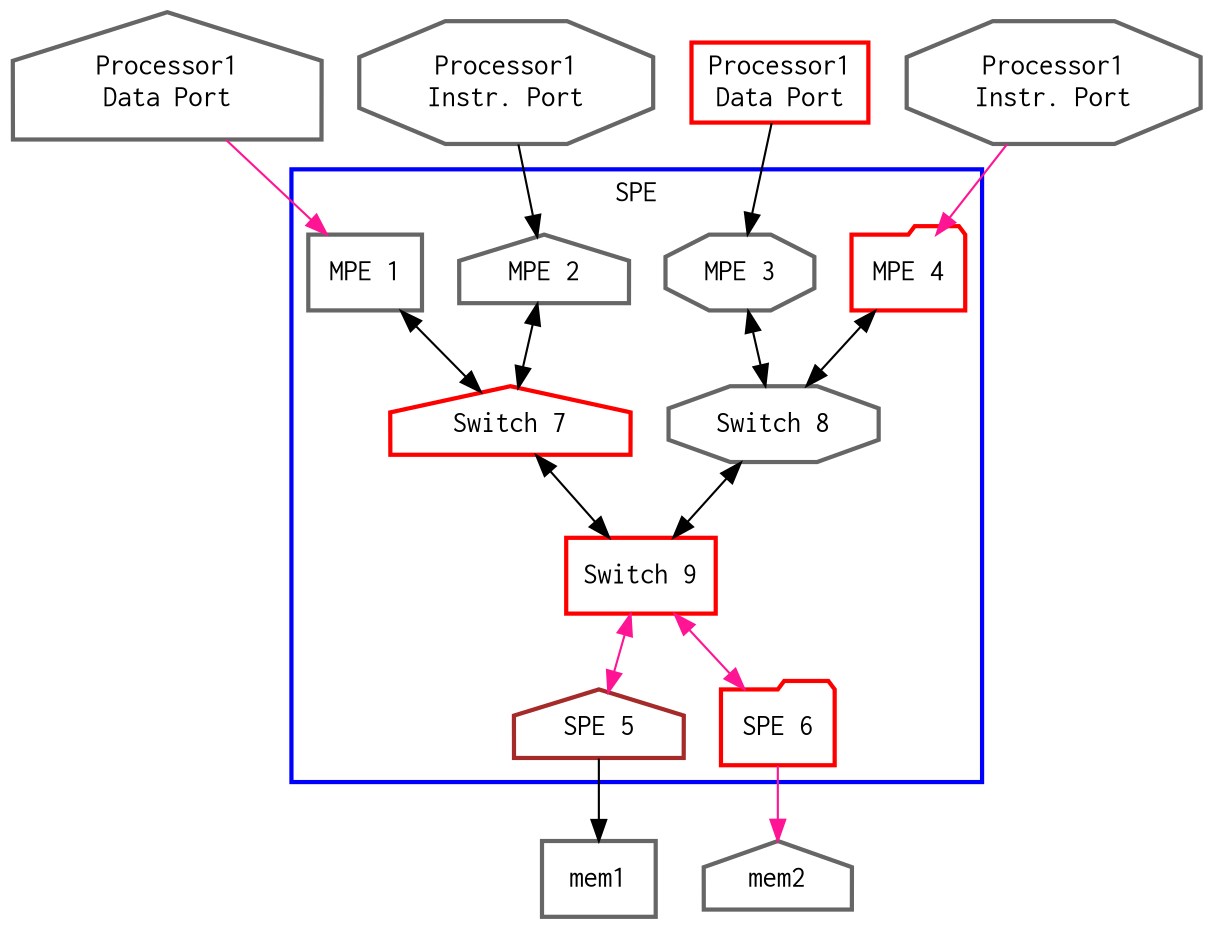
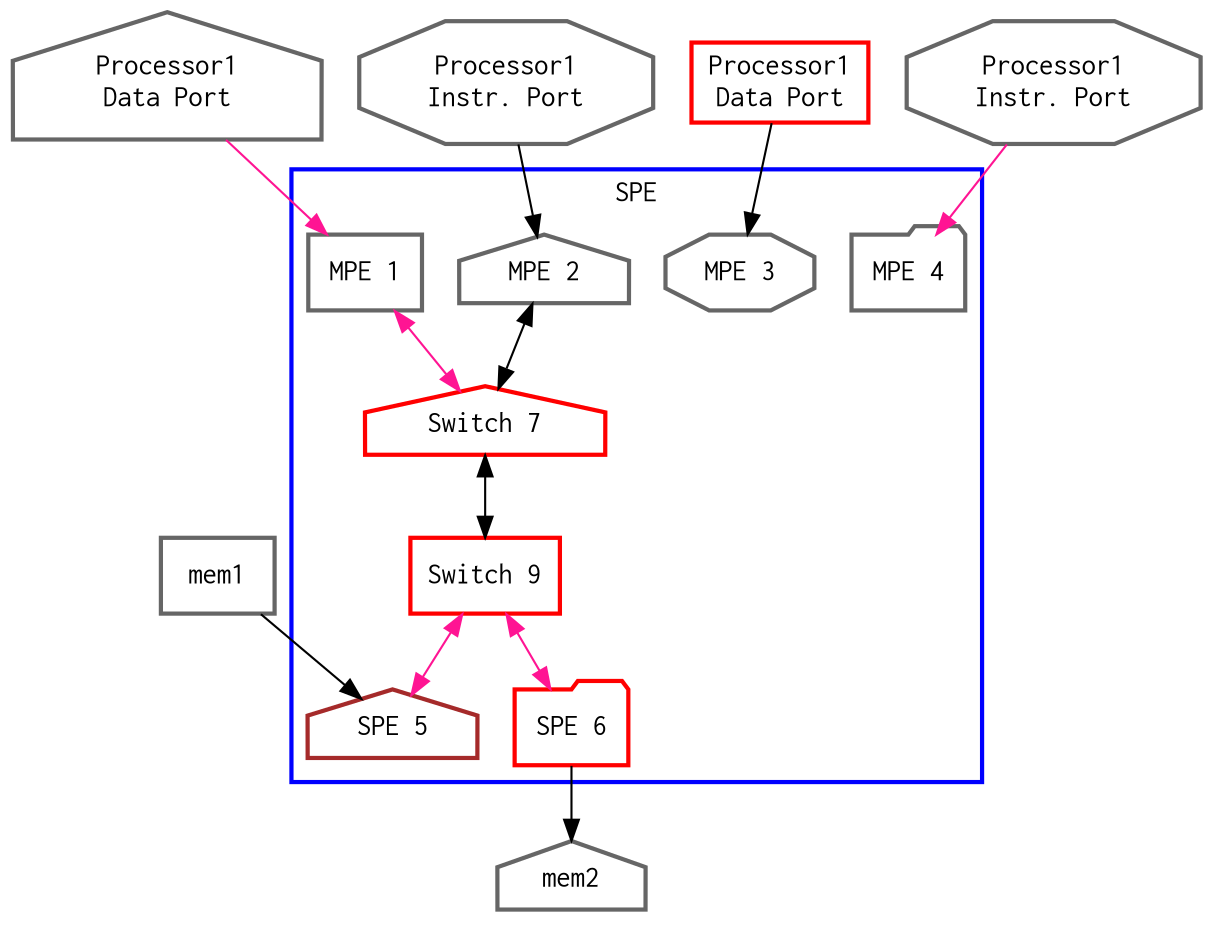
(908, 273) -> (908, 273)
(441, 352) -> (427, 351)
(774, 424) -> none
(599, 795) -> (305, 652)
(778, 795) -> (571, 795)
